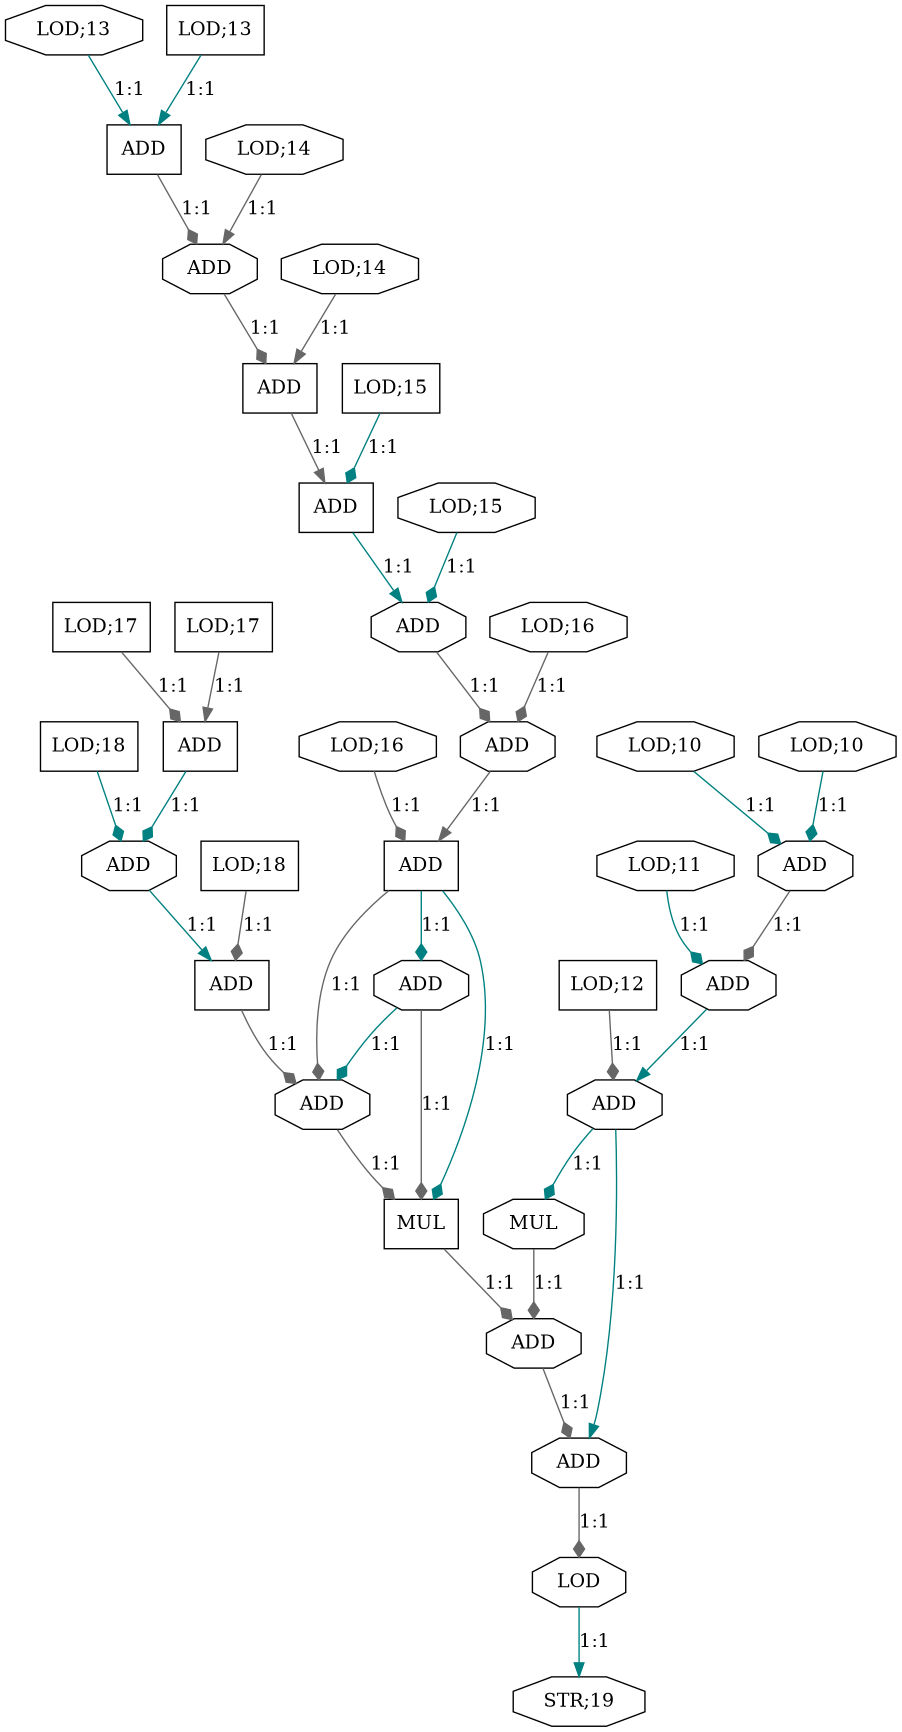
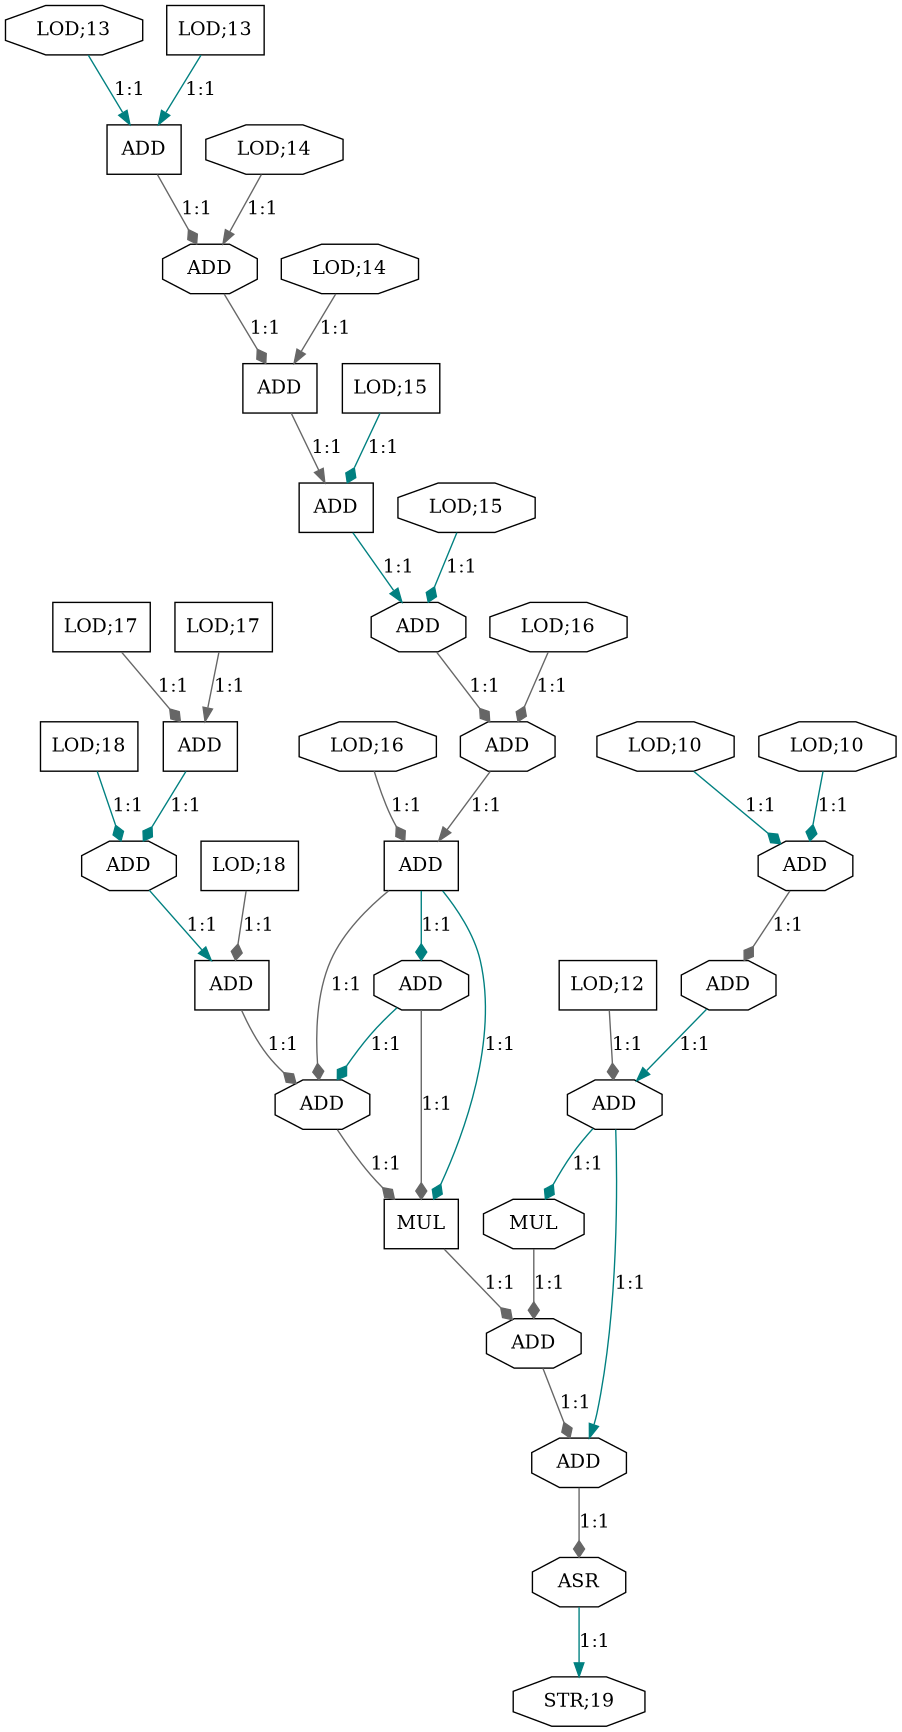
(666, 866) -> none
(579, 1582) -> (579, 1582)
